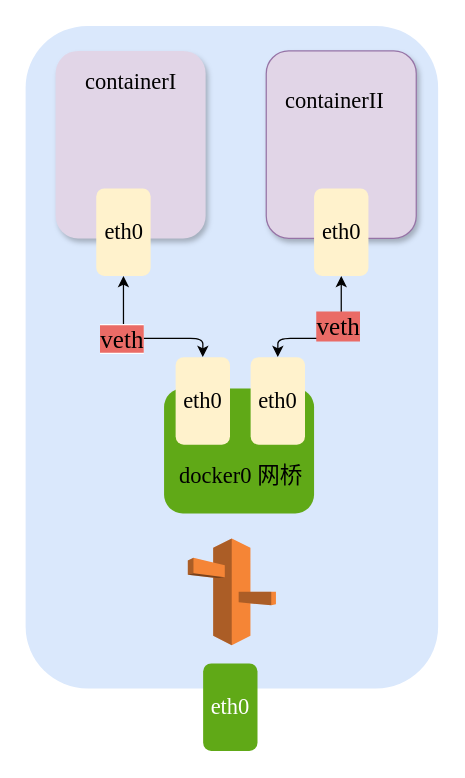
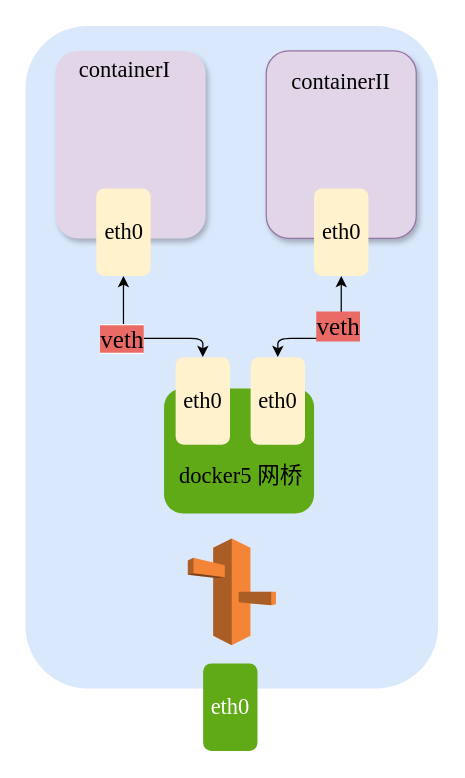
(131, 82) -> (124, 69)
(335, 101) -> (341, 82)
(241, 476) -> (241, 476)
